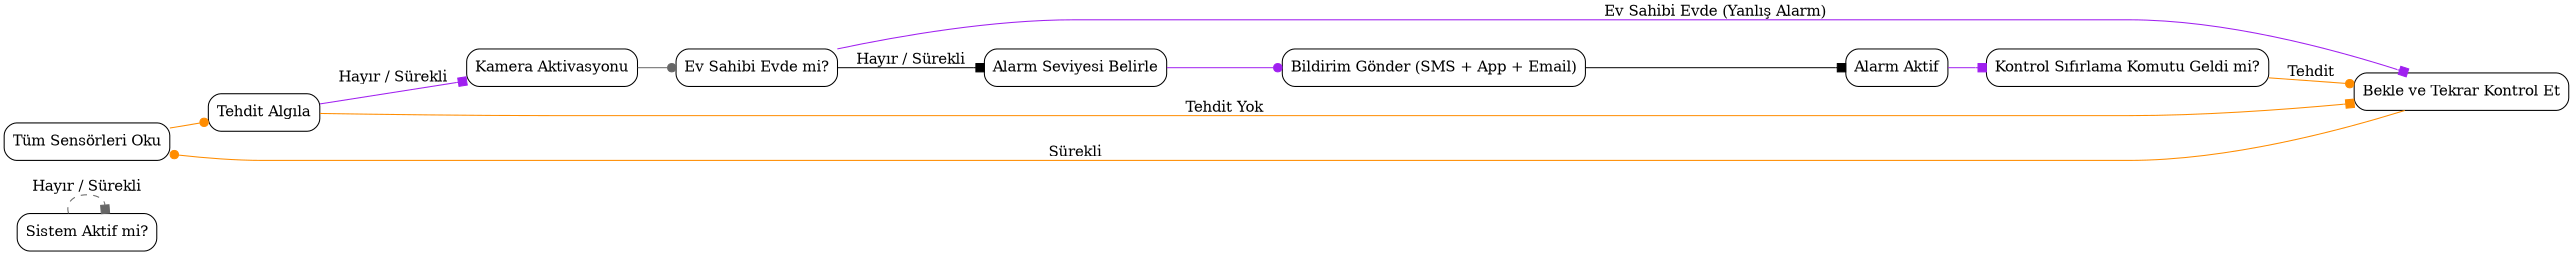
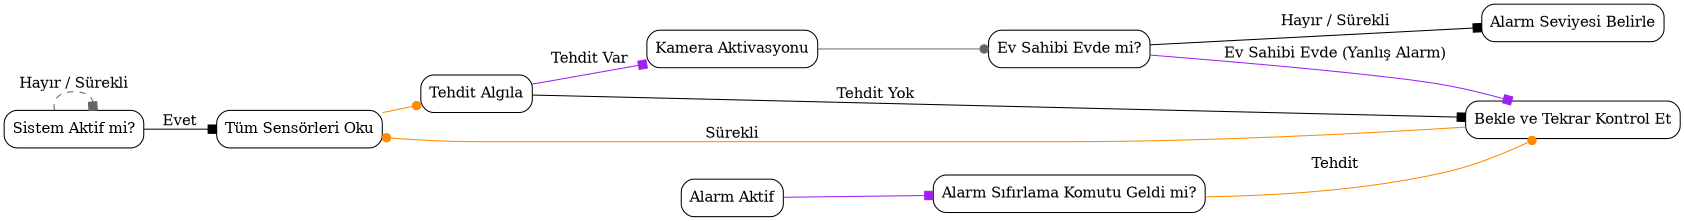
(1434, 68) -> none
(2128, 68) -> (1069, 194)
(393, 78) -> (590, 59)
(1332, 116) -> (994, 106)
none -> (175, 129)
